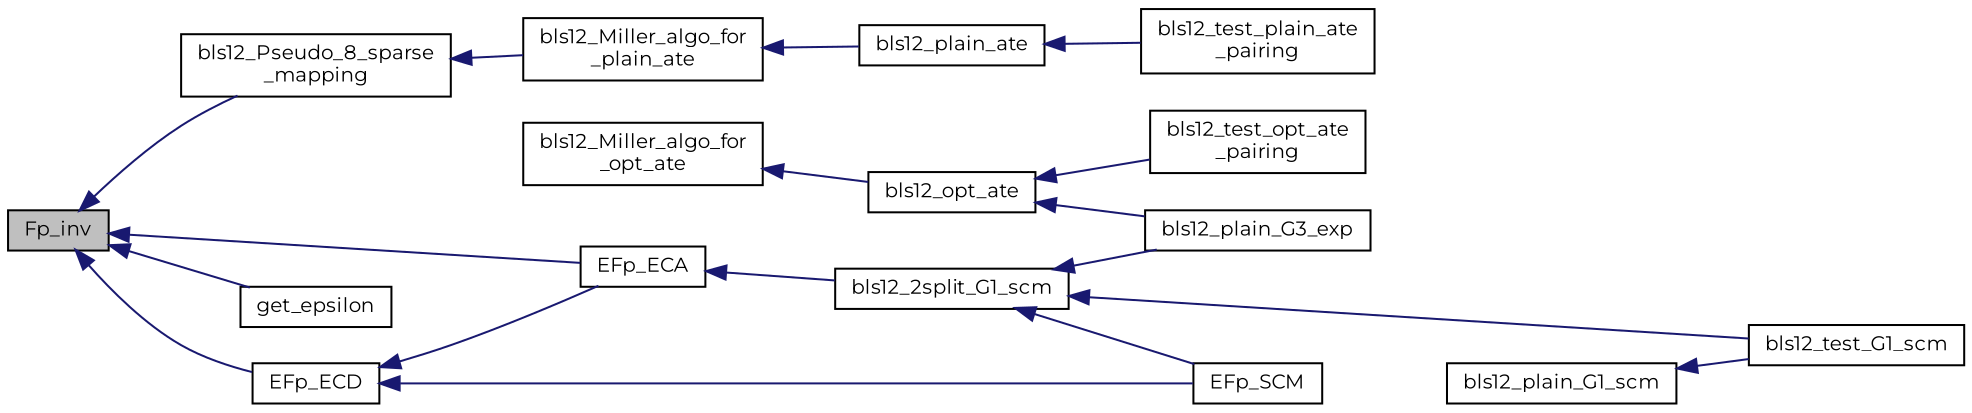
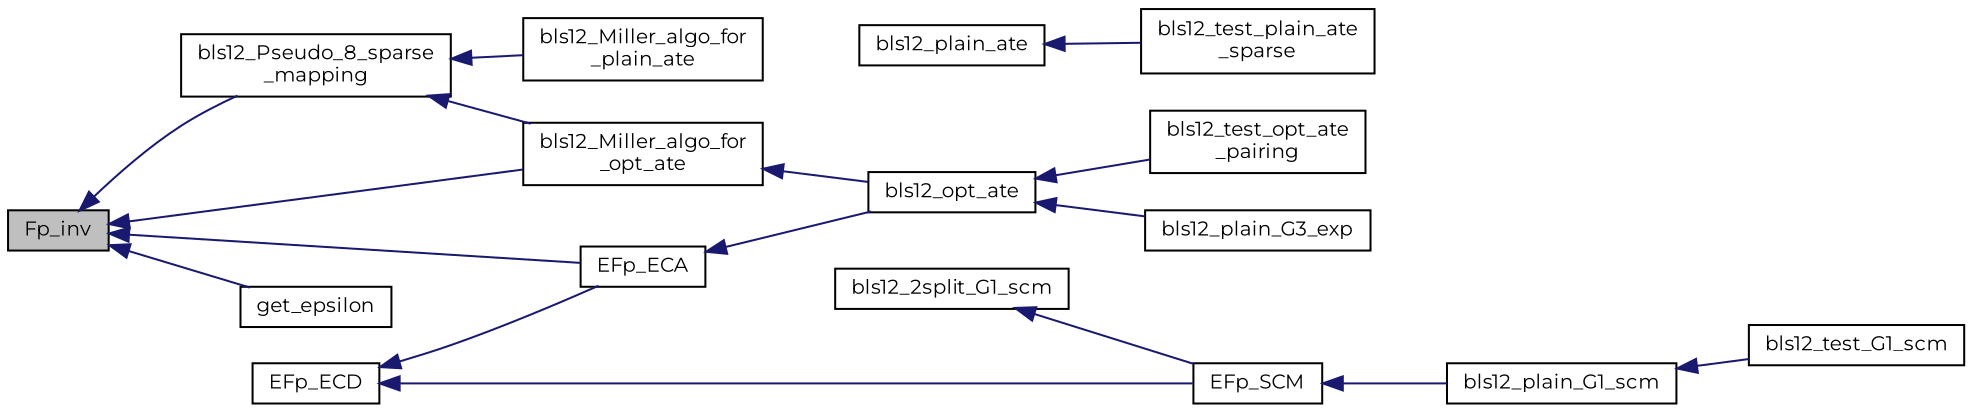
(1258, 41) -> (1258, 41)
(821, 47) -> none
none -> (489, 112)
(1115, 258) -> none
(781, 277) -> (798, 229)
(1419, 318) -> none
(161, 332) -> (326, 195)
none -> (1395, 383)
